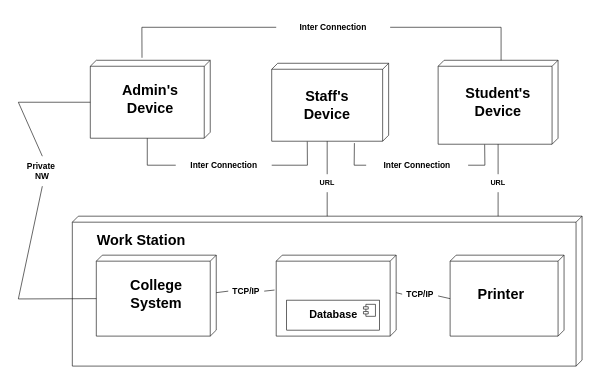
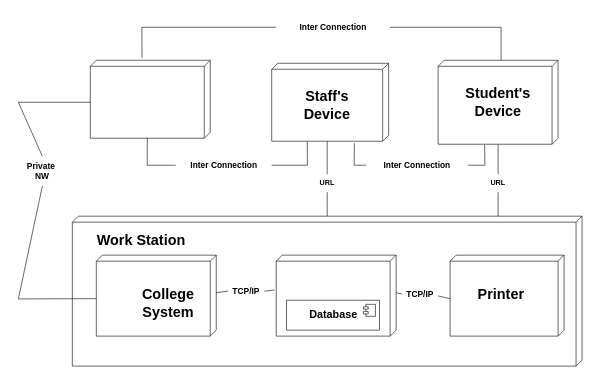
(150, 99) -> none
(156, 294) -> (168, 303)
